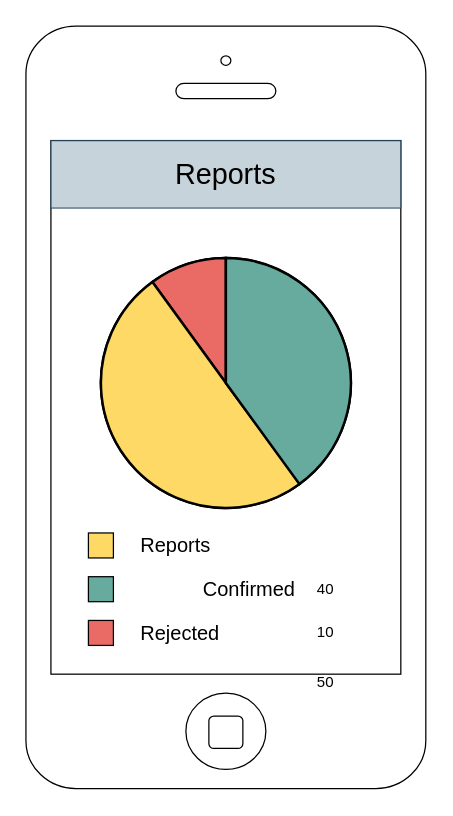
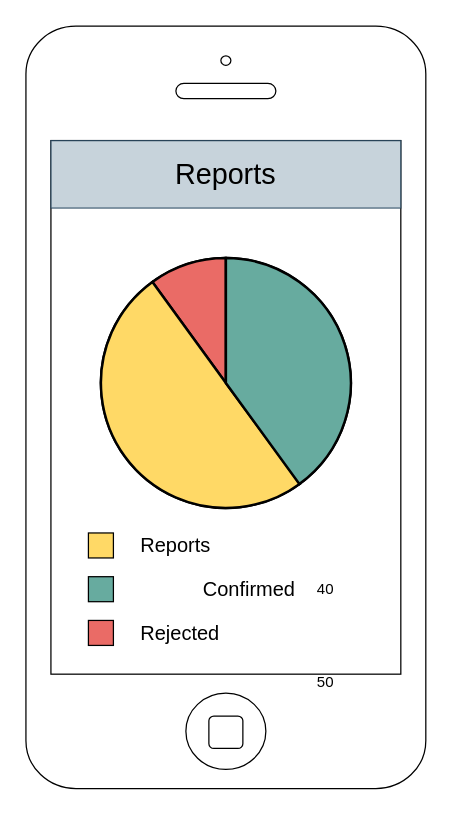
(326, 633) -> none
